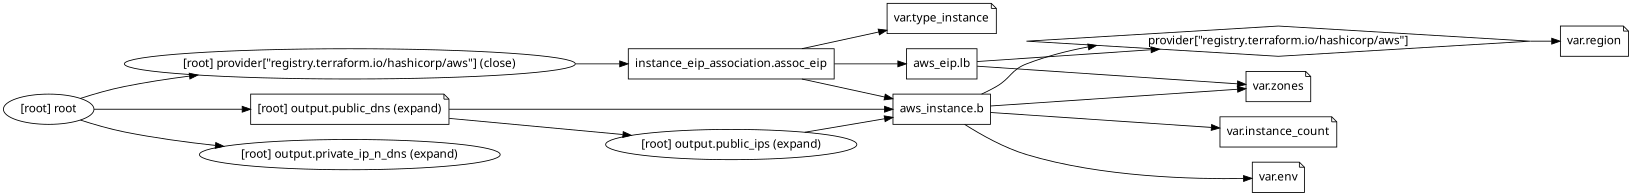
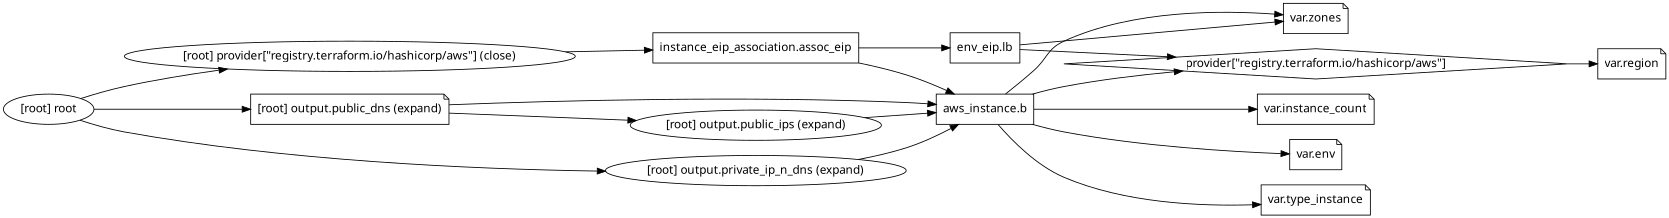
(840, 40) -> (1115, 193)
(942, 64) -> (985, 48)
none -> (906, 148)
